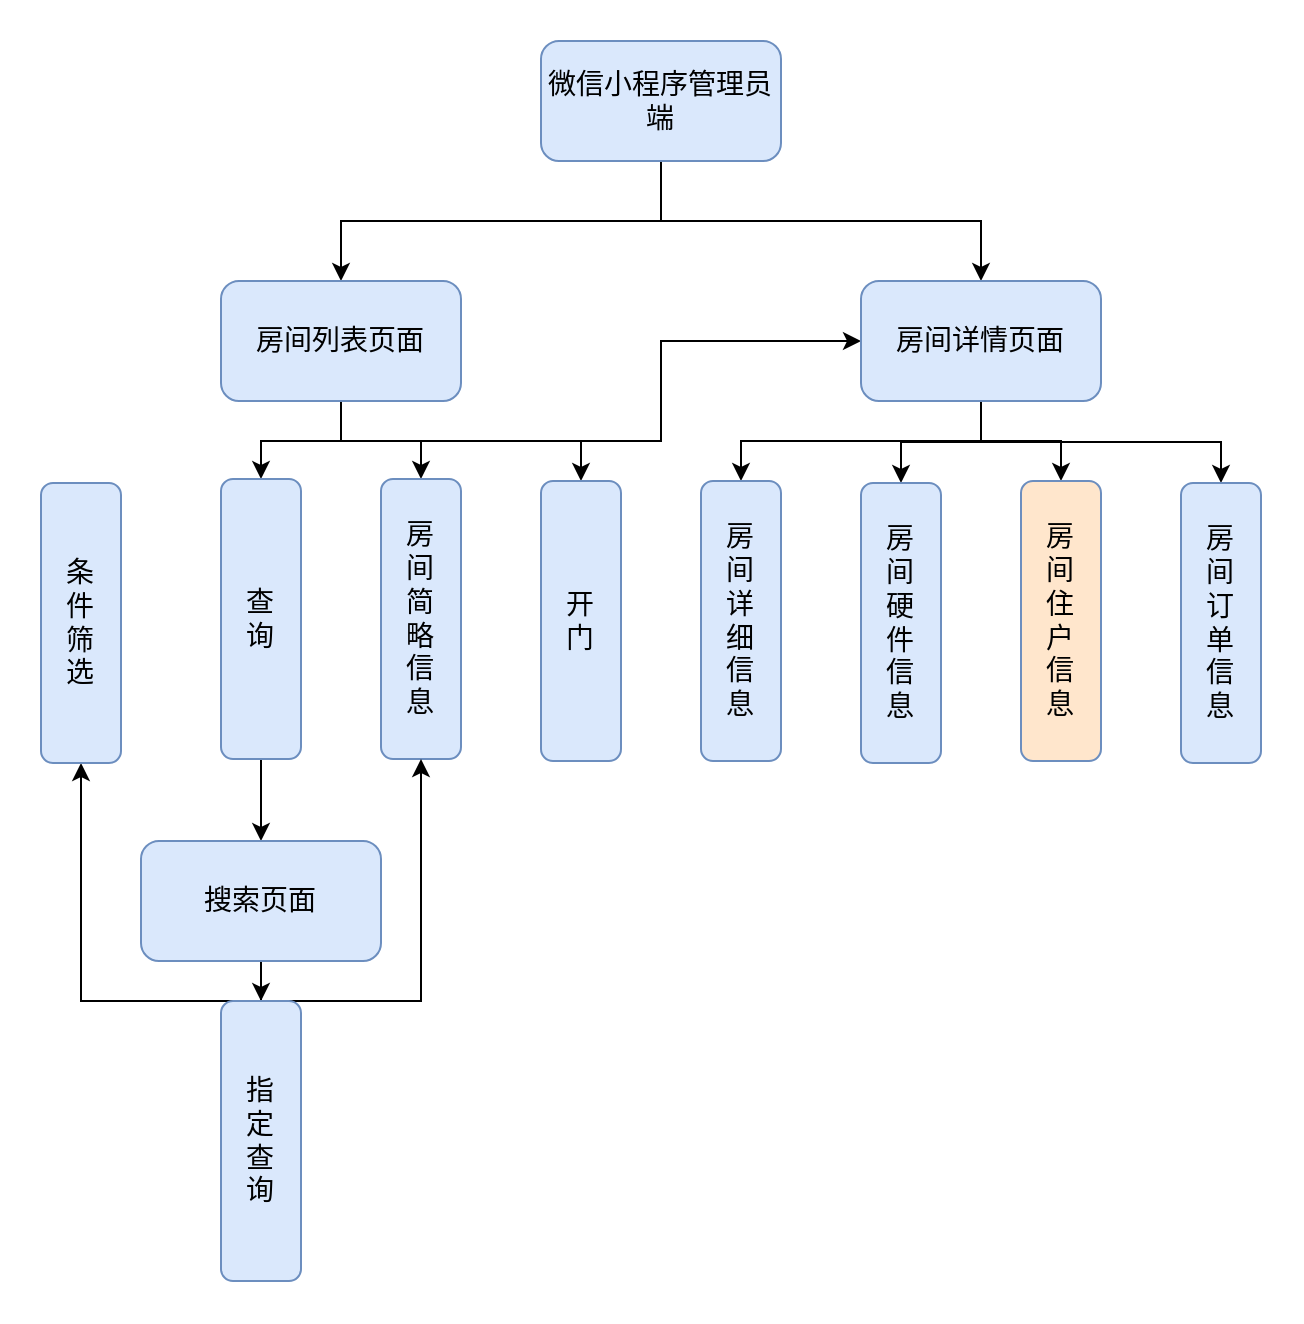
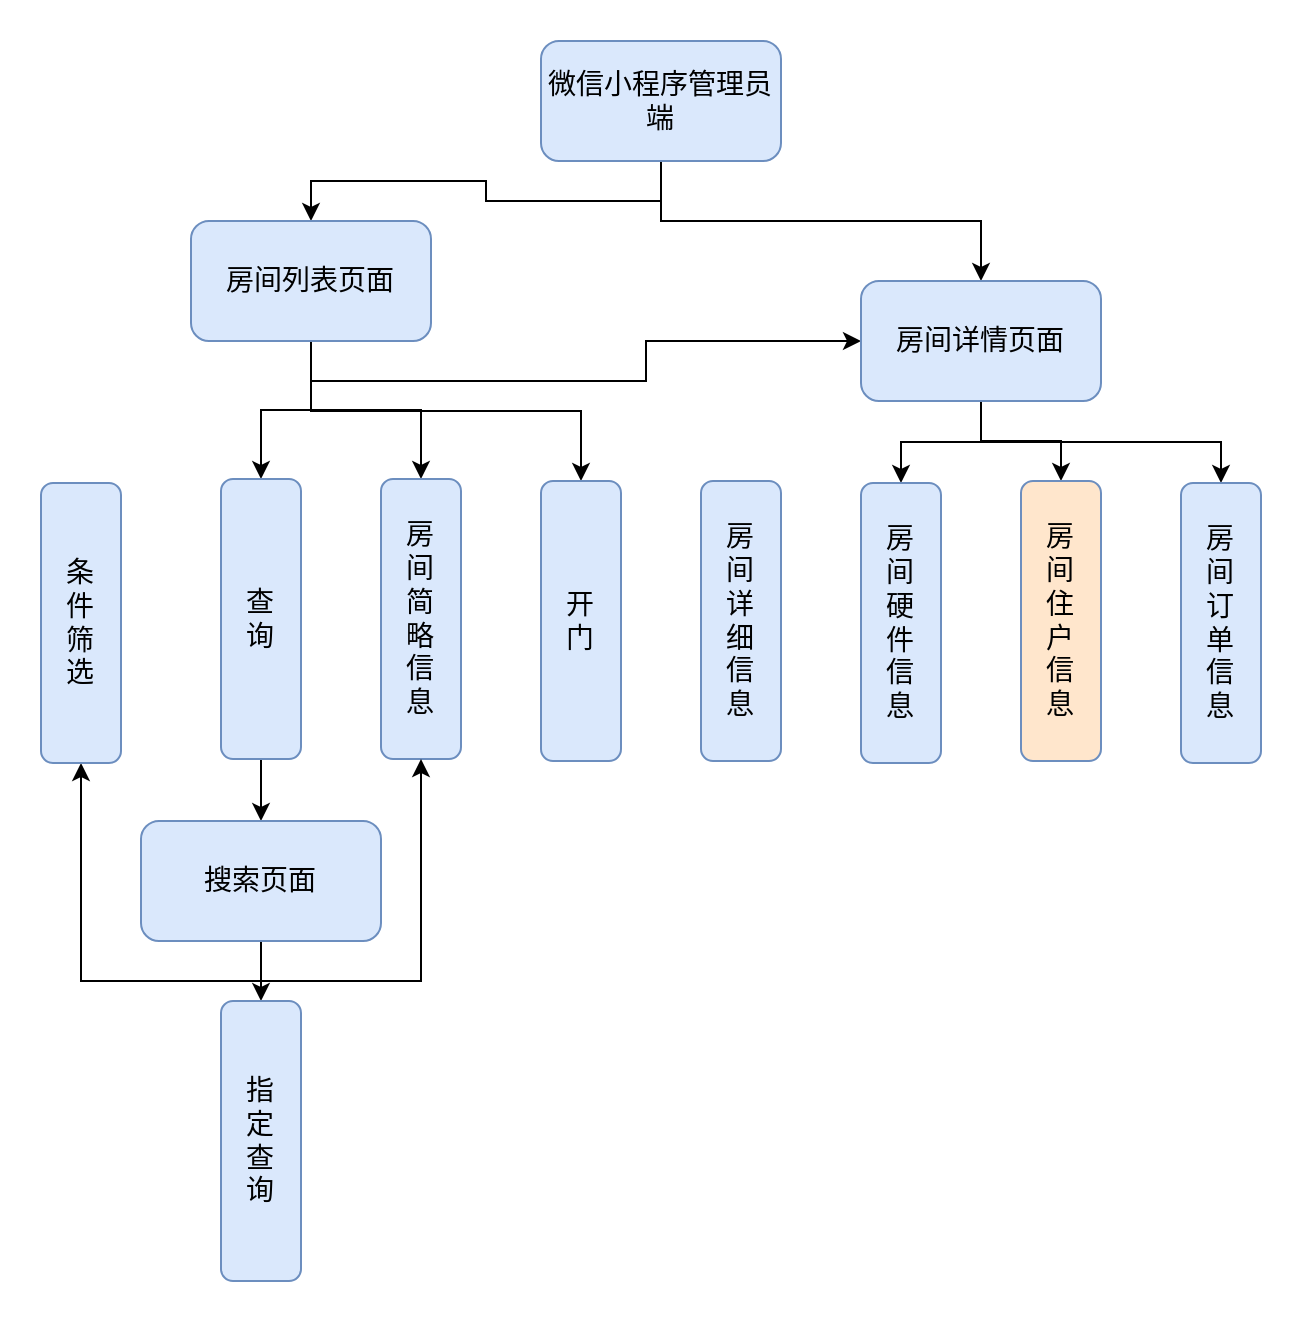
(341, 341) -> (311, 281)
(807, 441) -> none
(261, 901) -> (261, 881)
